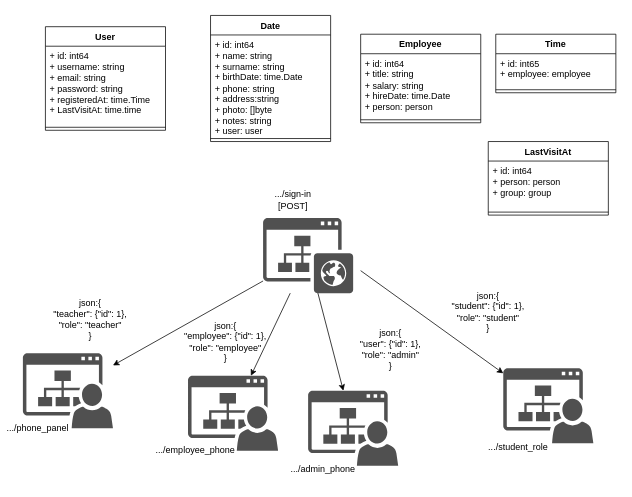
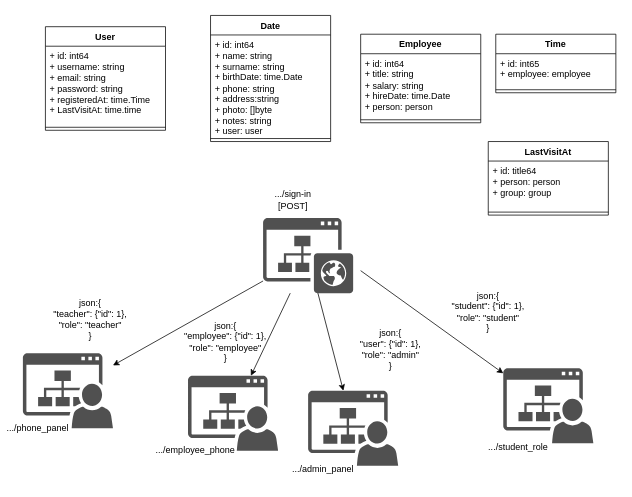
(529, 182) -> (529, 182)
(323, 469) -> (323, 469)
